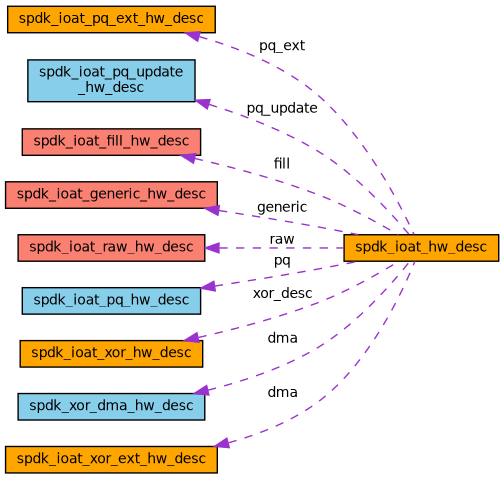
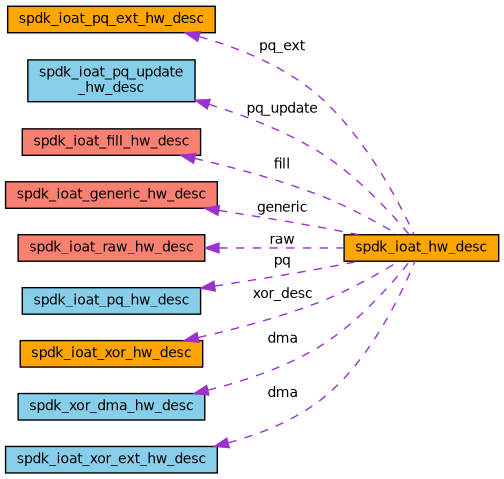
(111, 460) -> (111, 460)
